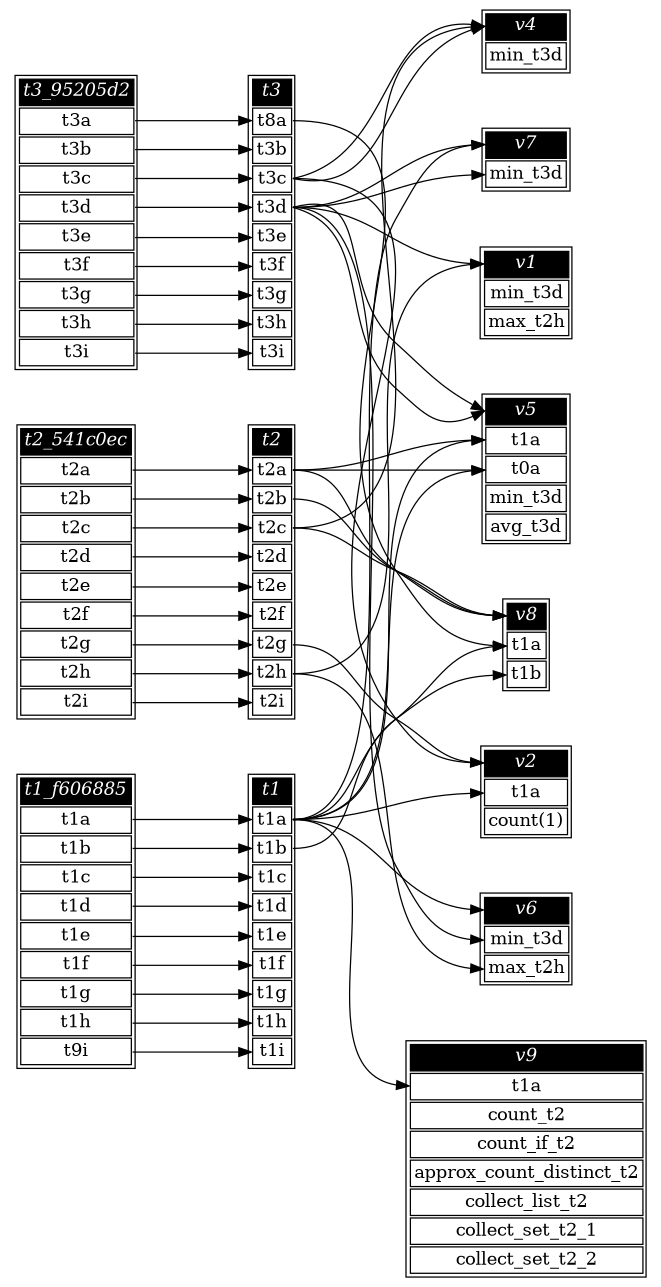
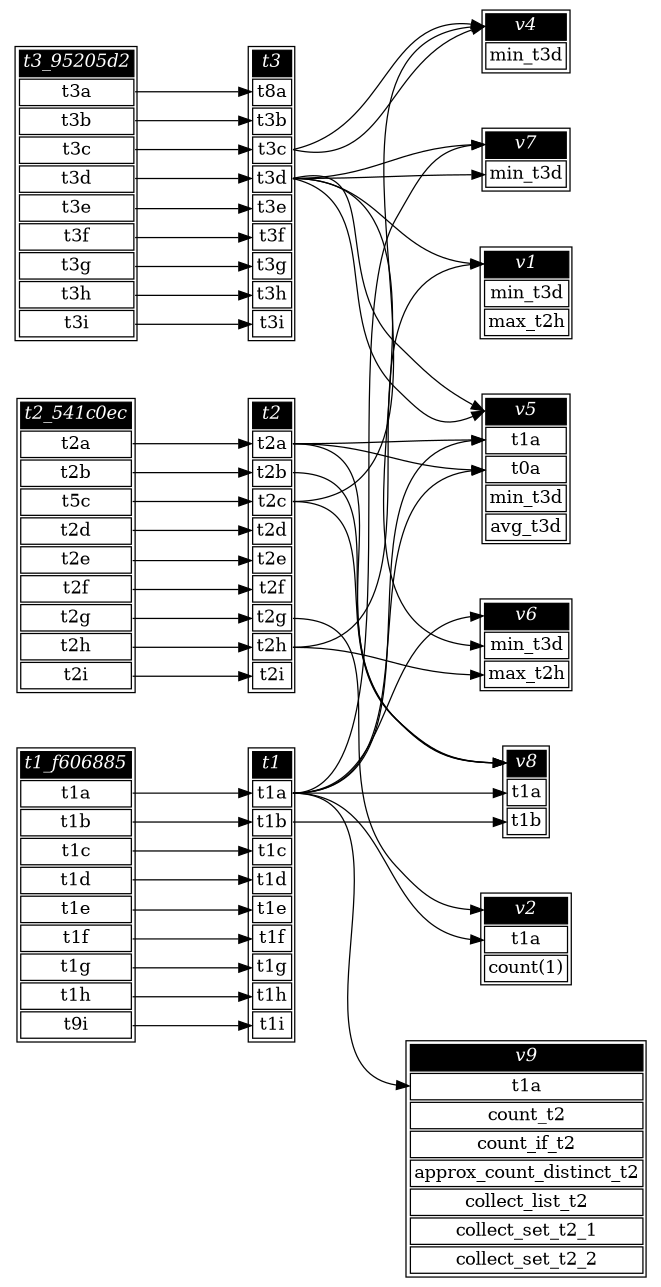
(383, 360) -> none
(361, 415) -> none
(76, 528) -> (76, 502)
